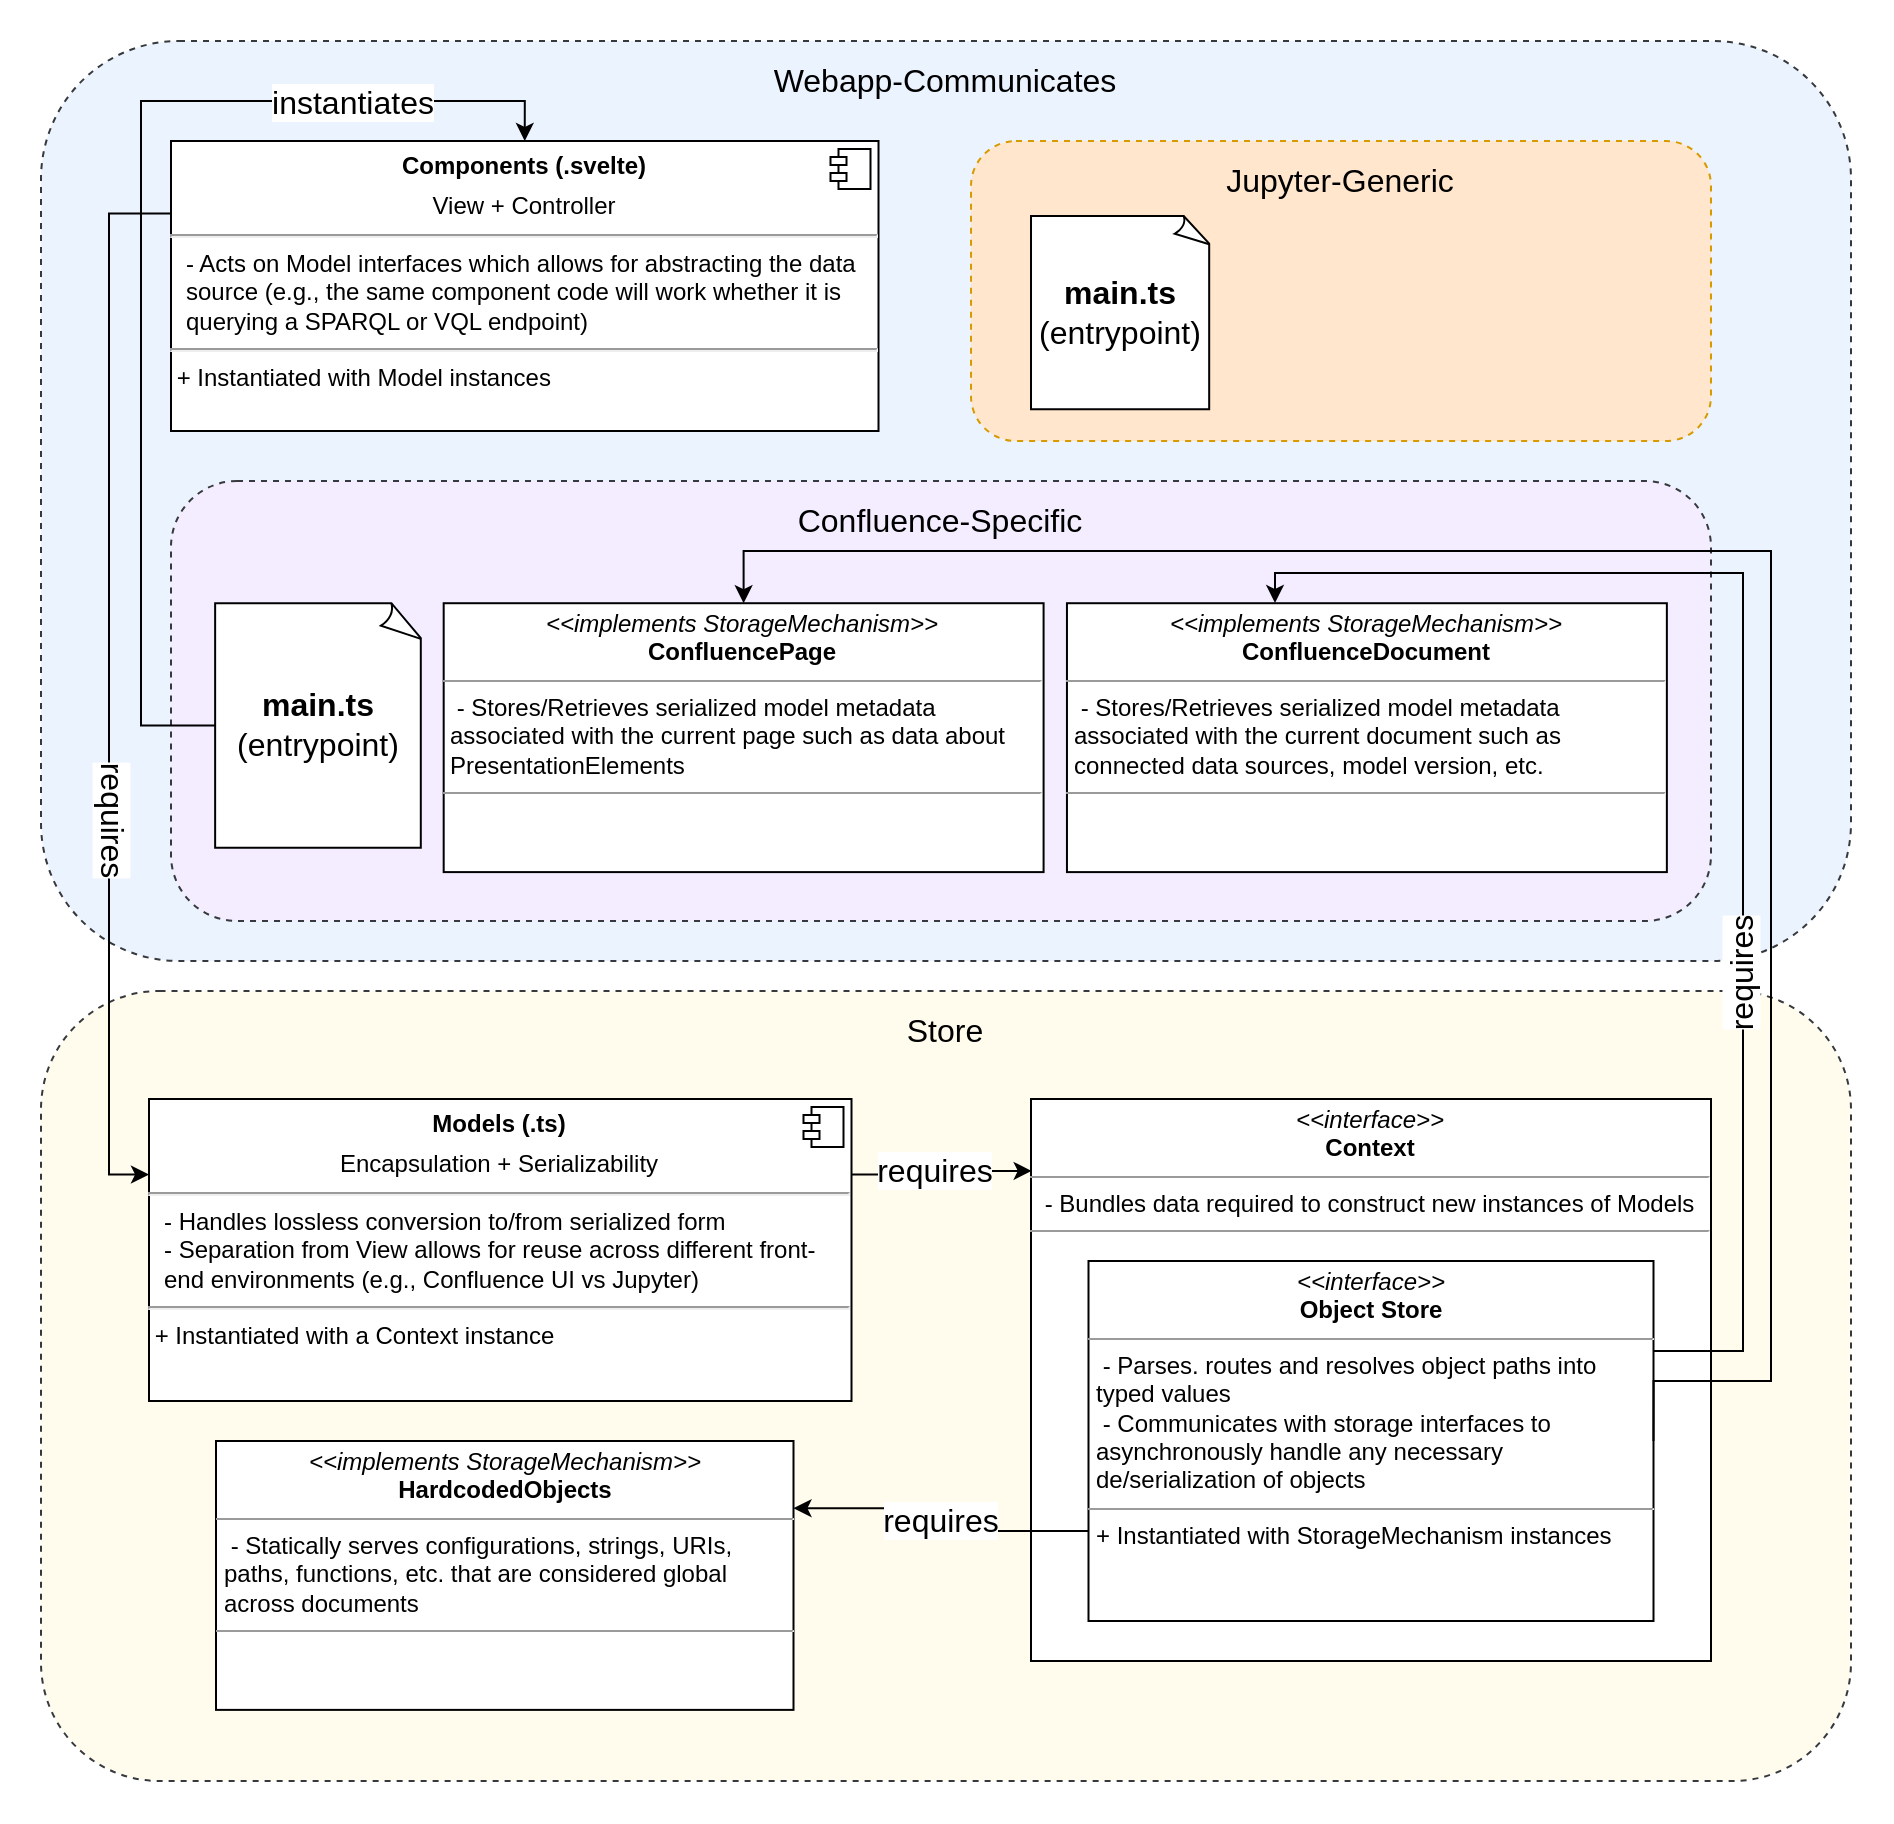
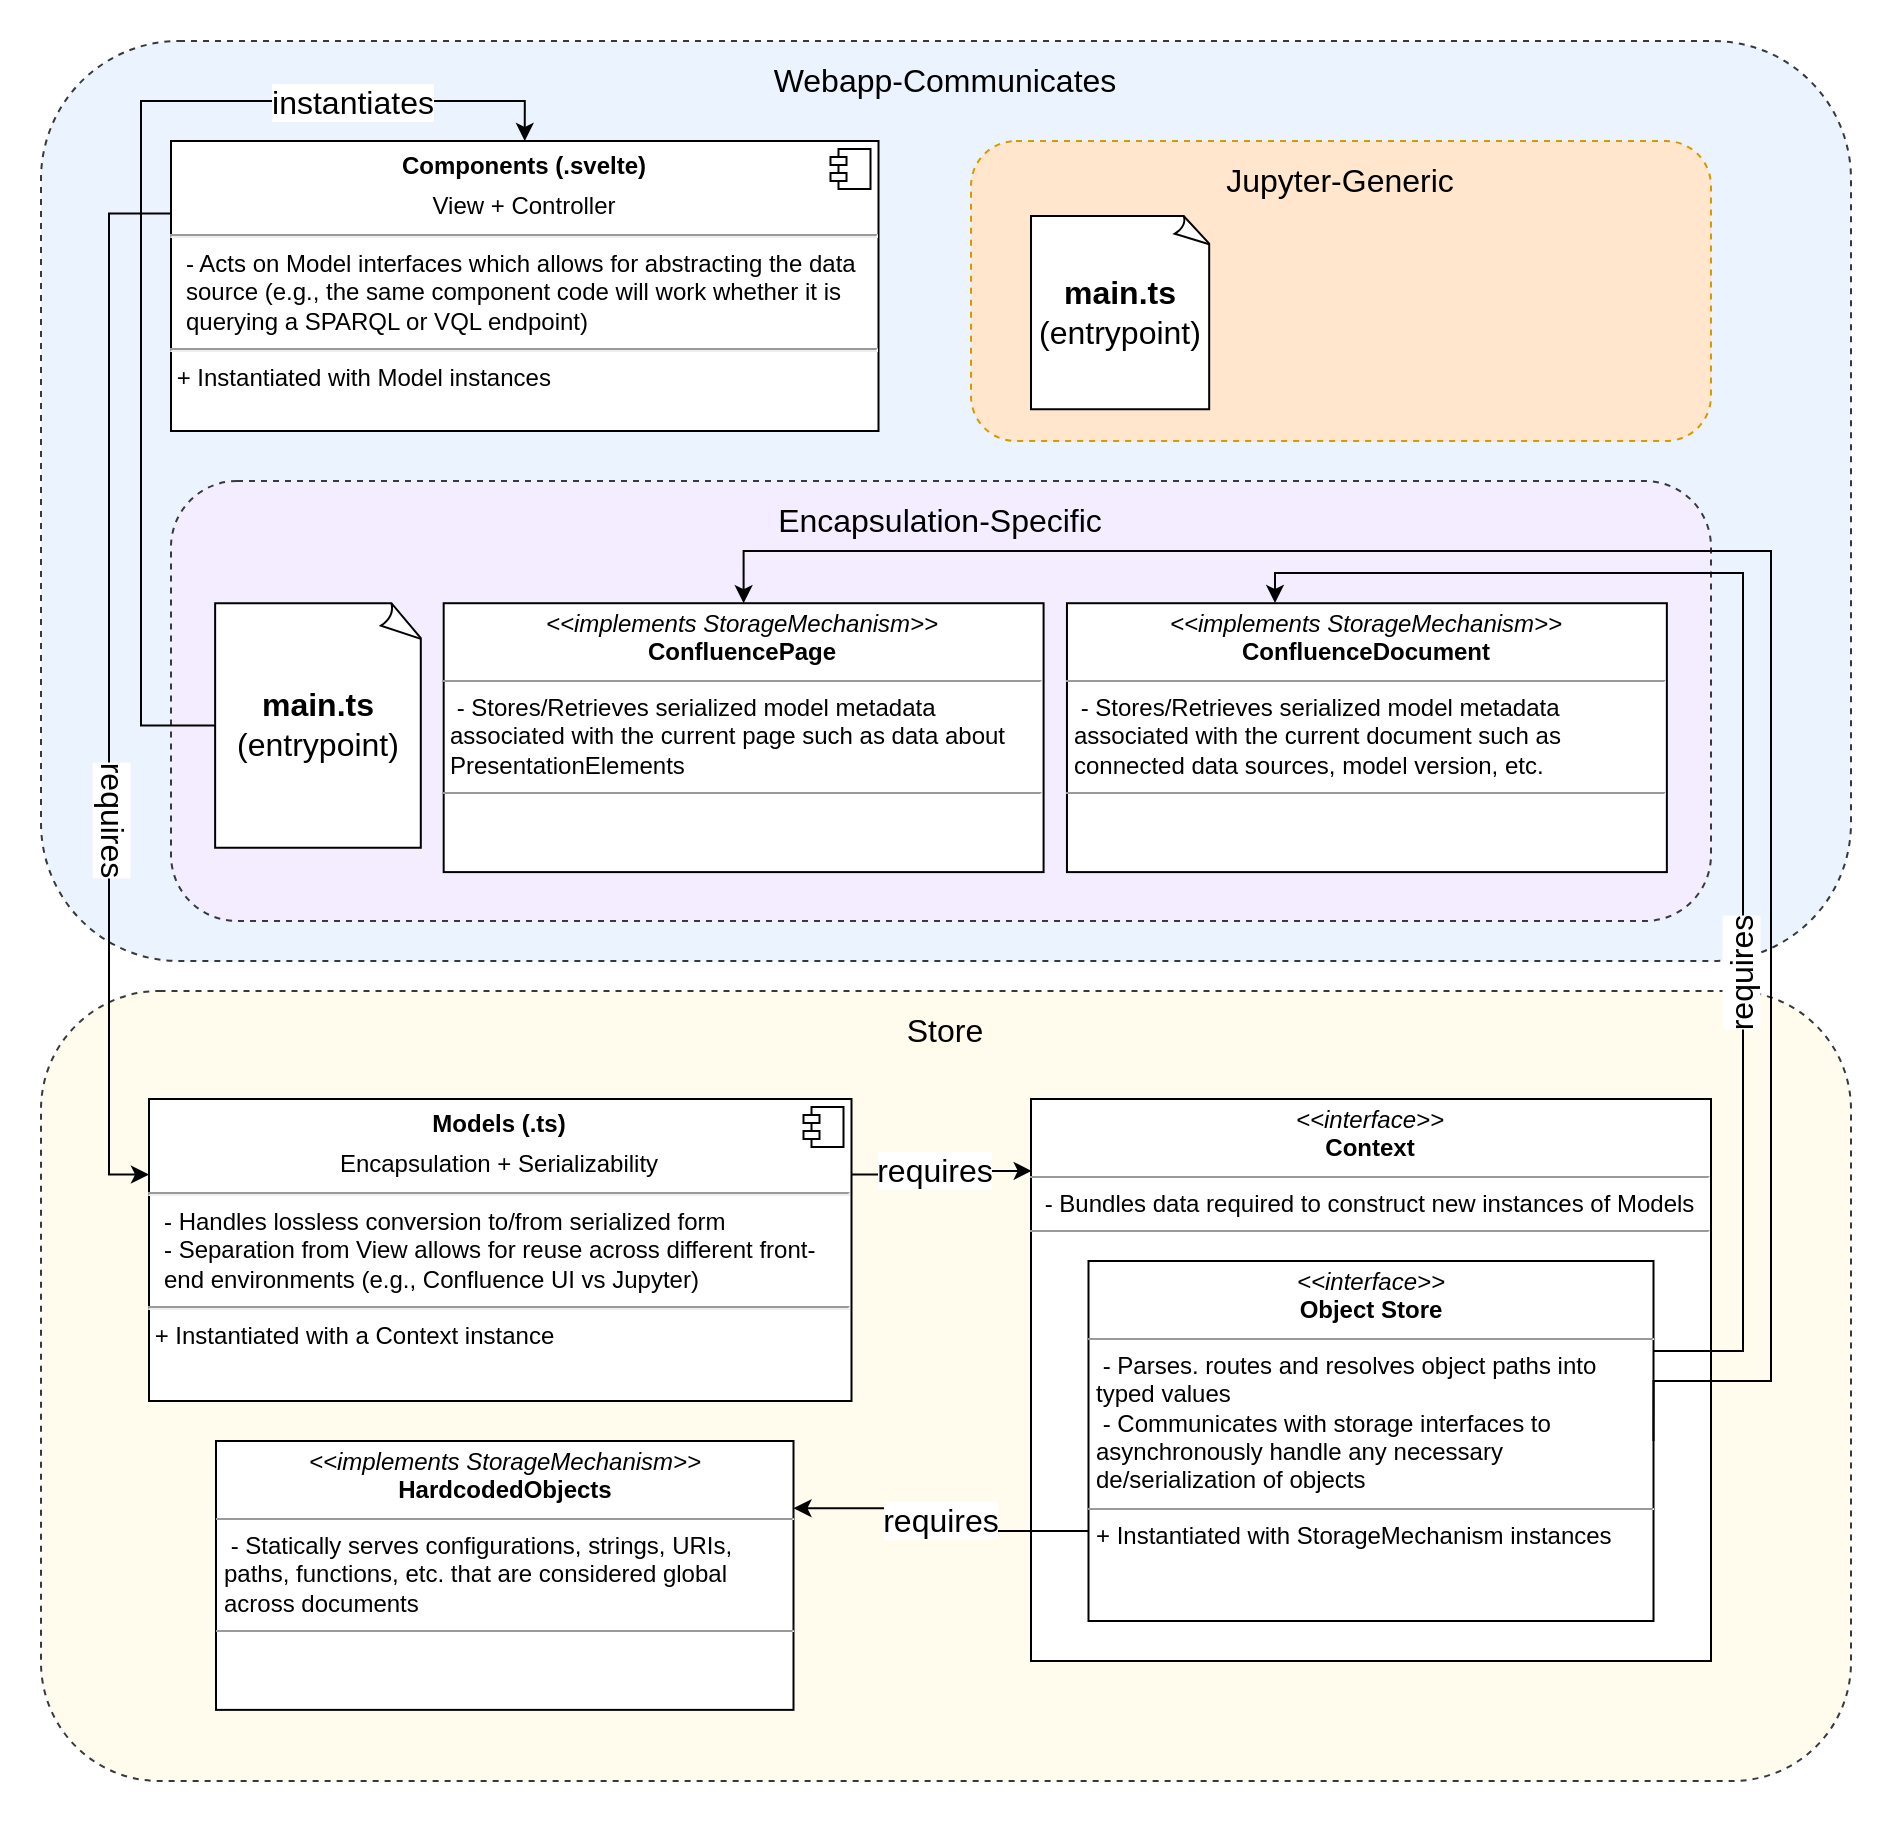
(941, 522) -> (941, 522)
